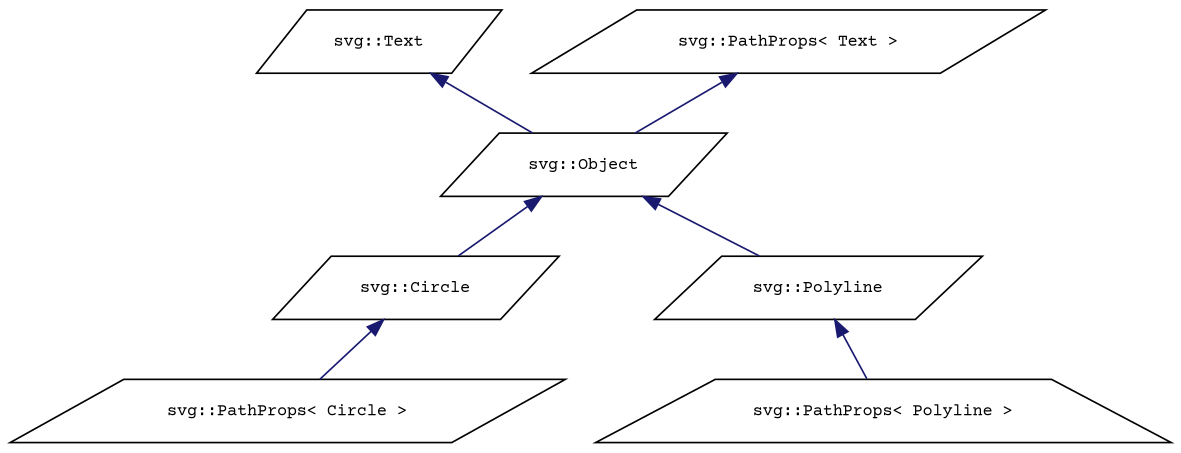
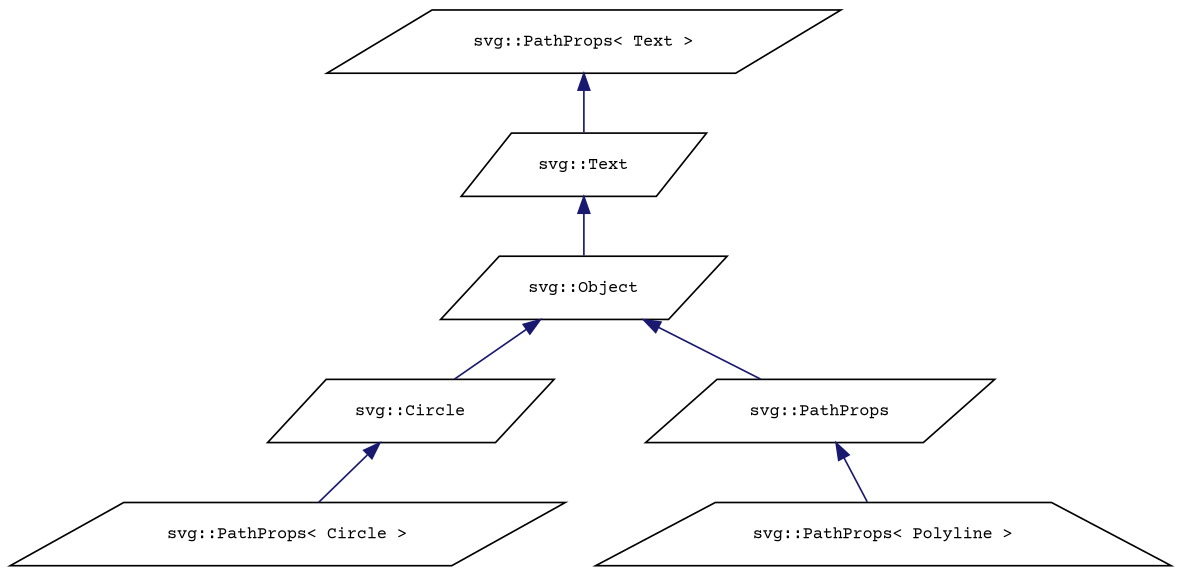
(679, 108) -> (584, 111)
(819, 288) -> (820, 411)
